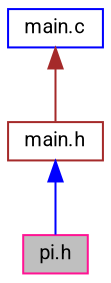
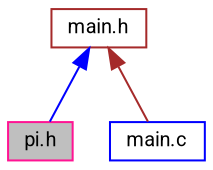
(55, 95) -> (133, 94)
